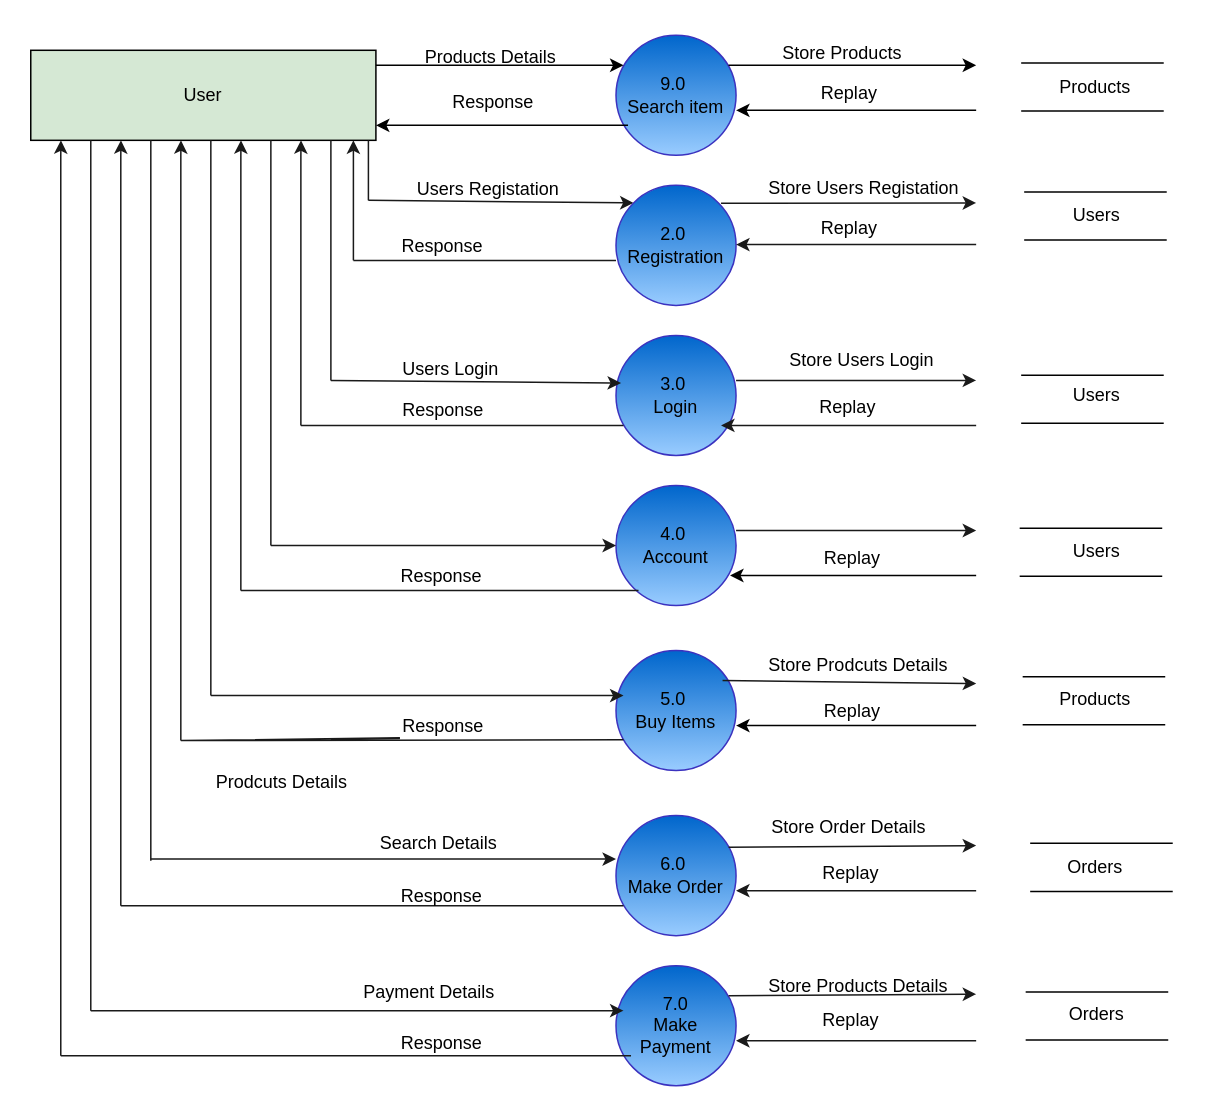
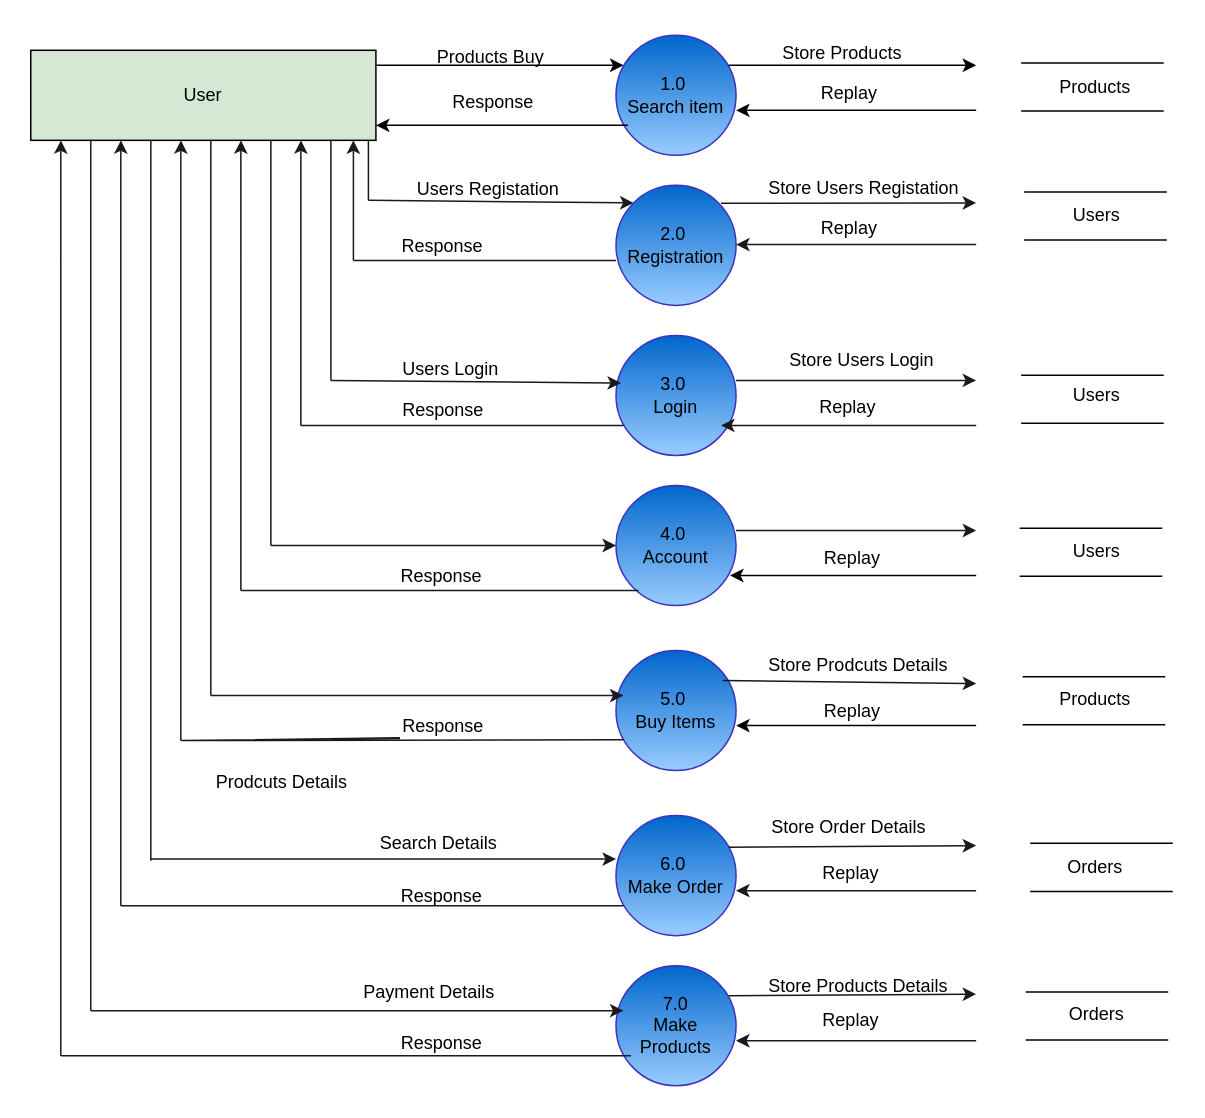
(488, 58) -> (488, 58)
(676, 95) -> (676, 95)
(676, 1025) -> (676, 1025)
